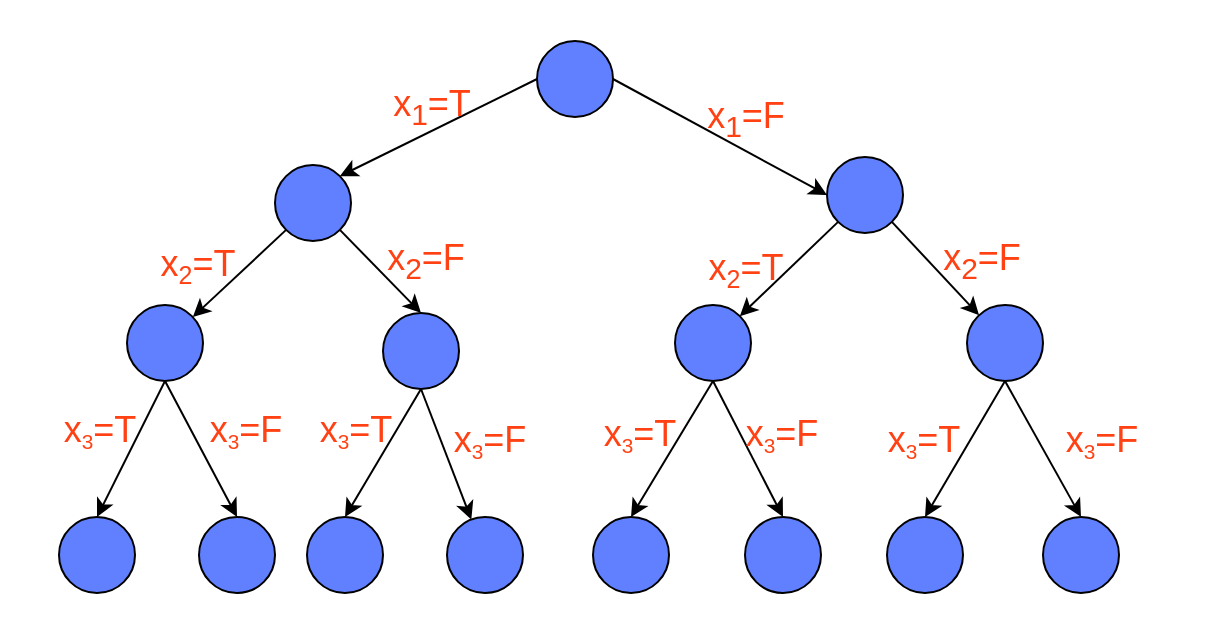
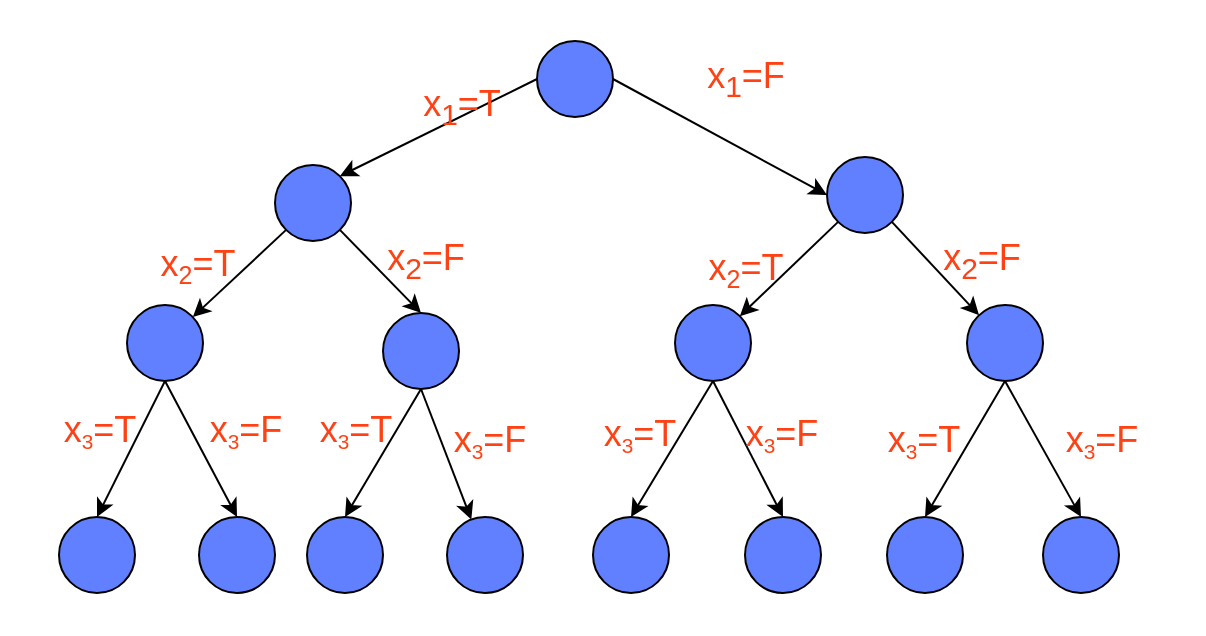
(433, 109) -> (463, 109)
(747, 121) -> (747, 81)
